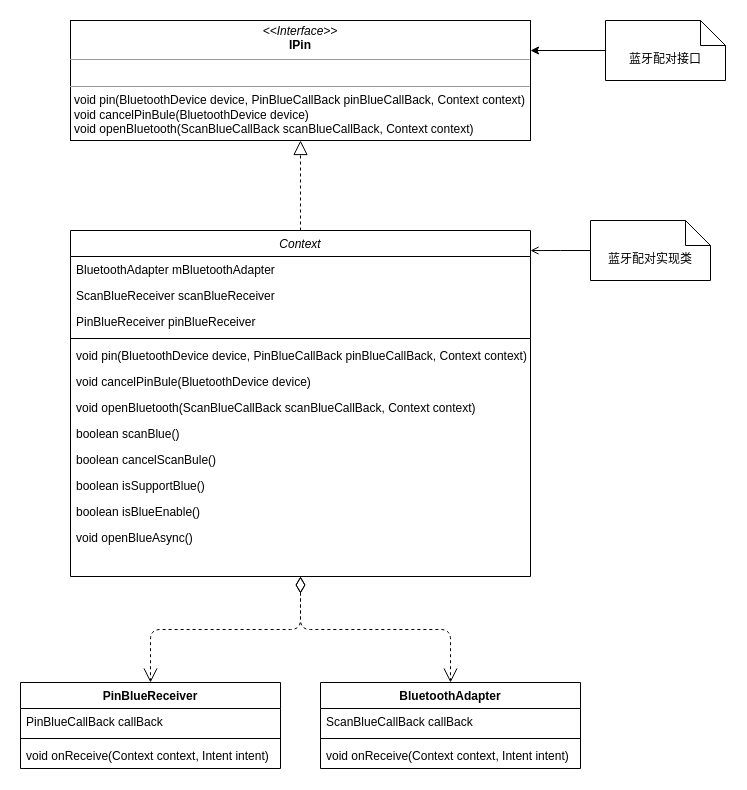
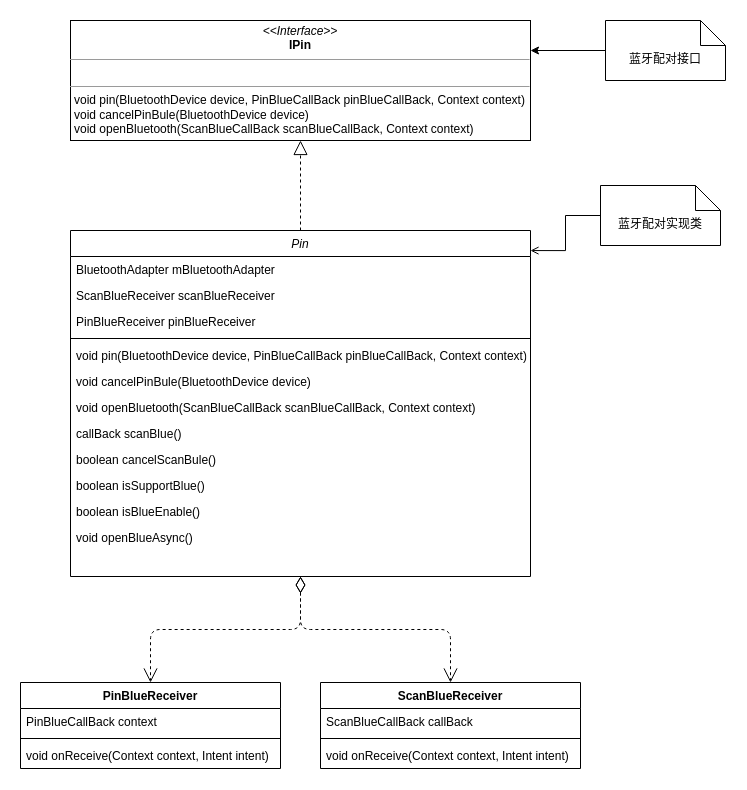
(300, 244) -> (300, 244)
(651, 251) -> (661, 216)
(132, 434) -> (134, 434)
(450, 696) -> (450, 696)
(96, 722) -> (95, 722)
